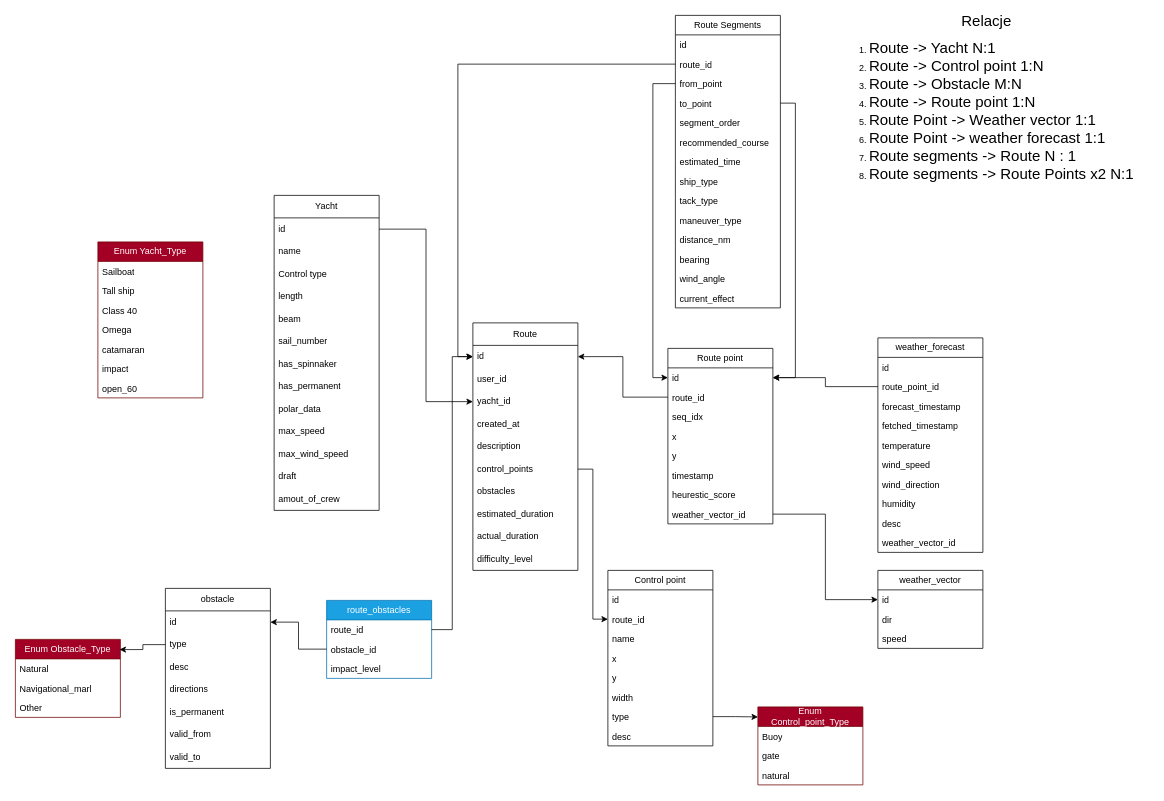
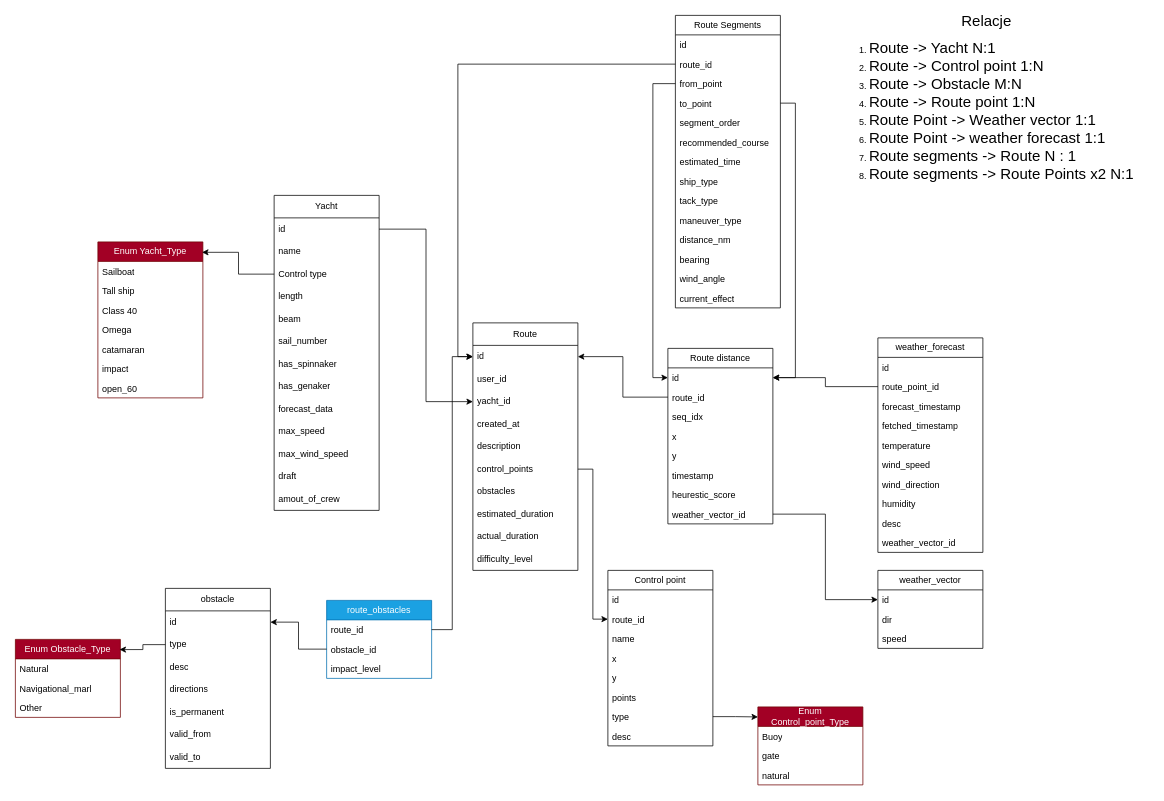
none -> (234, 252)
(720, 358) -> (720, 358)
(311, 387) -> (306, 387)
(303, 409) -> (311, 409)
(624, 698) -> (626, 698)
